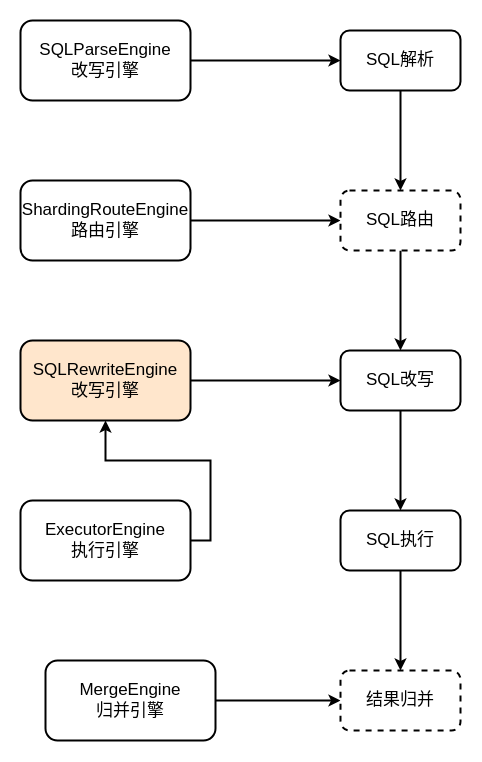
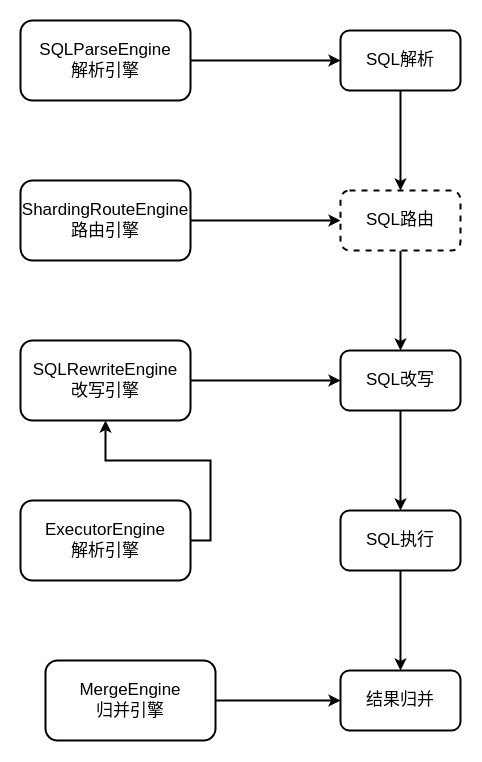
(106, 61) -> (106, 61)
(106, 381) -> (106, 381)
(106, 541) -> (106, 541)
(401, 701) -> (401, 701)
